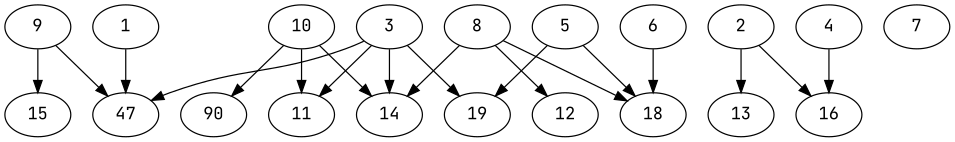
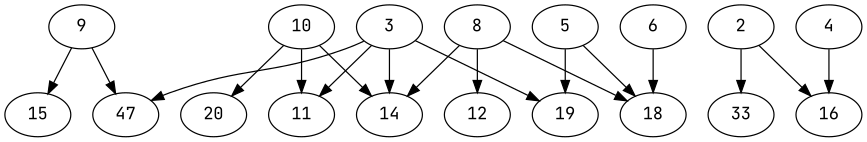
(126, 27) -> none
(917, 27) -> none
(214, 115) -> (214, 115)
(741, 115) -> (741, 115)
